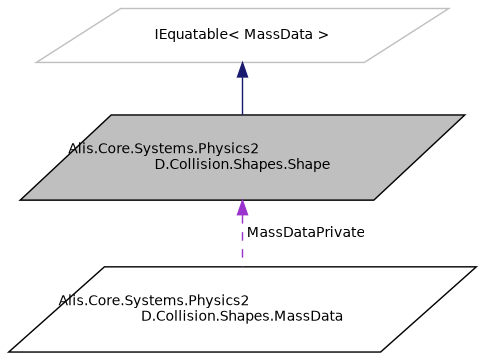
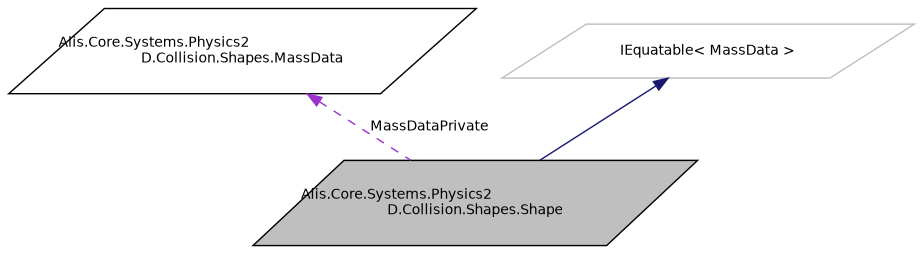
(242, 241) -> (365, 131)
